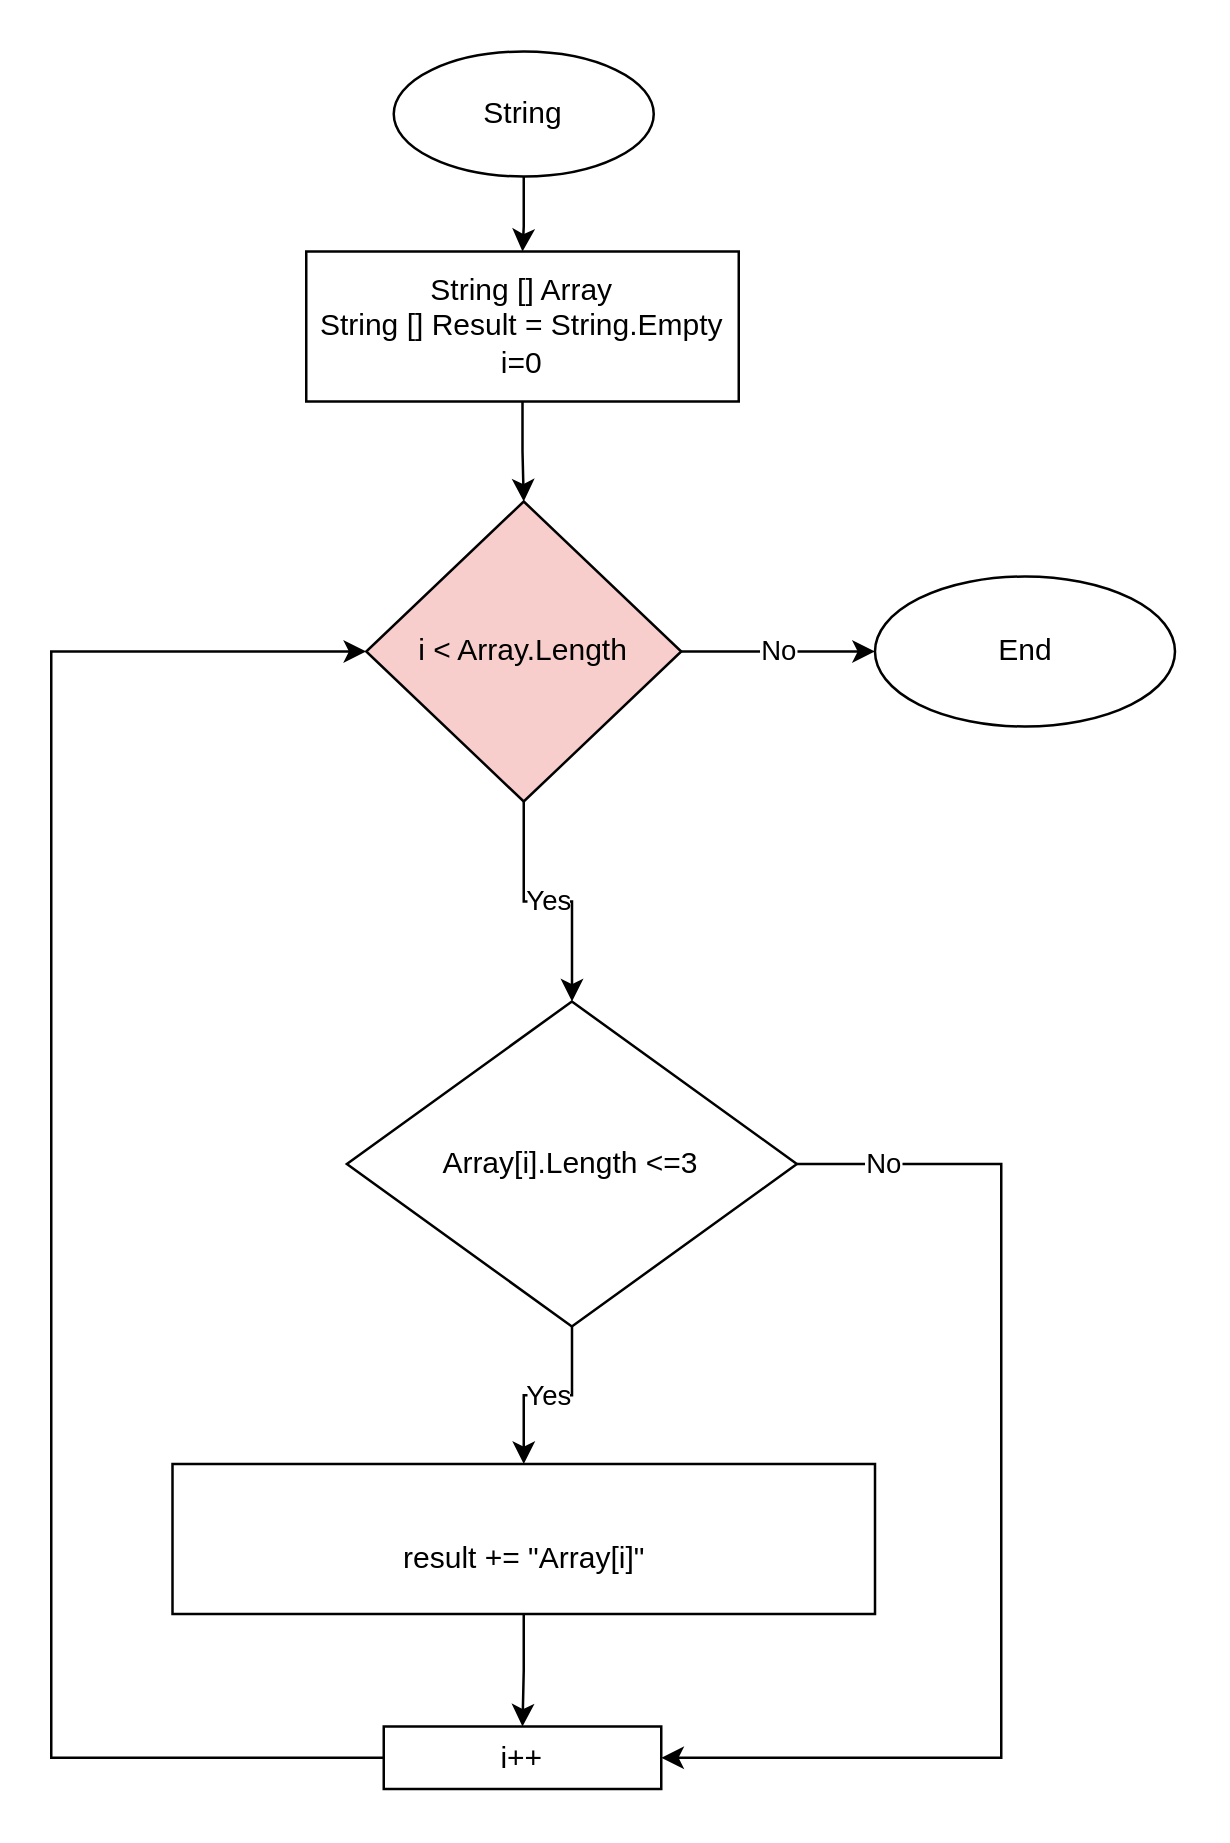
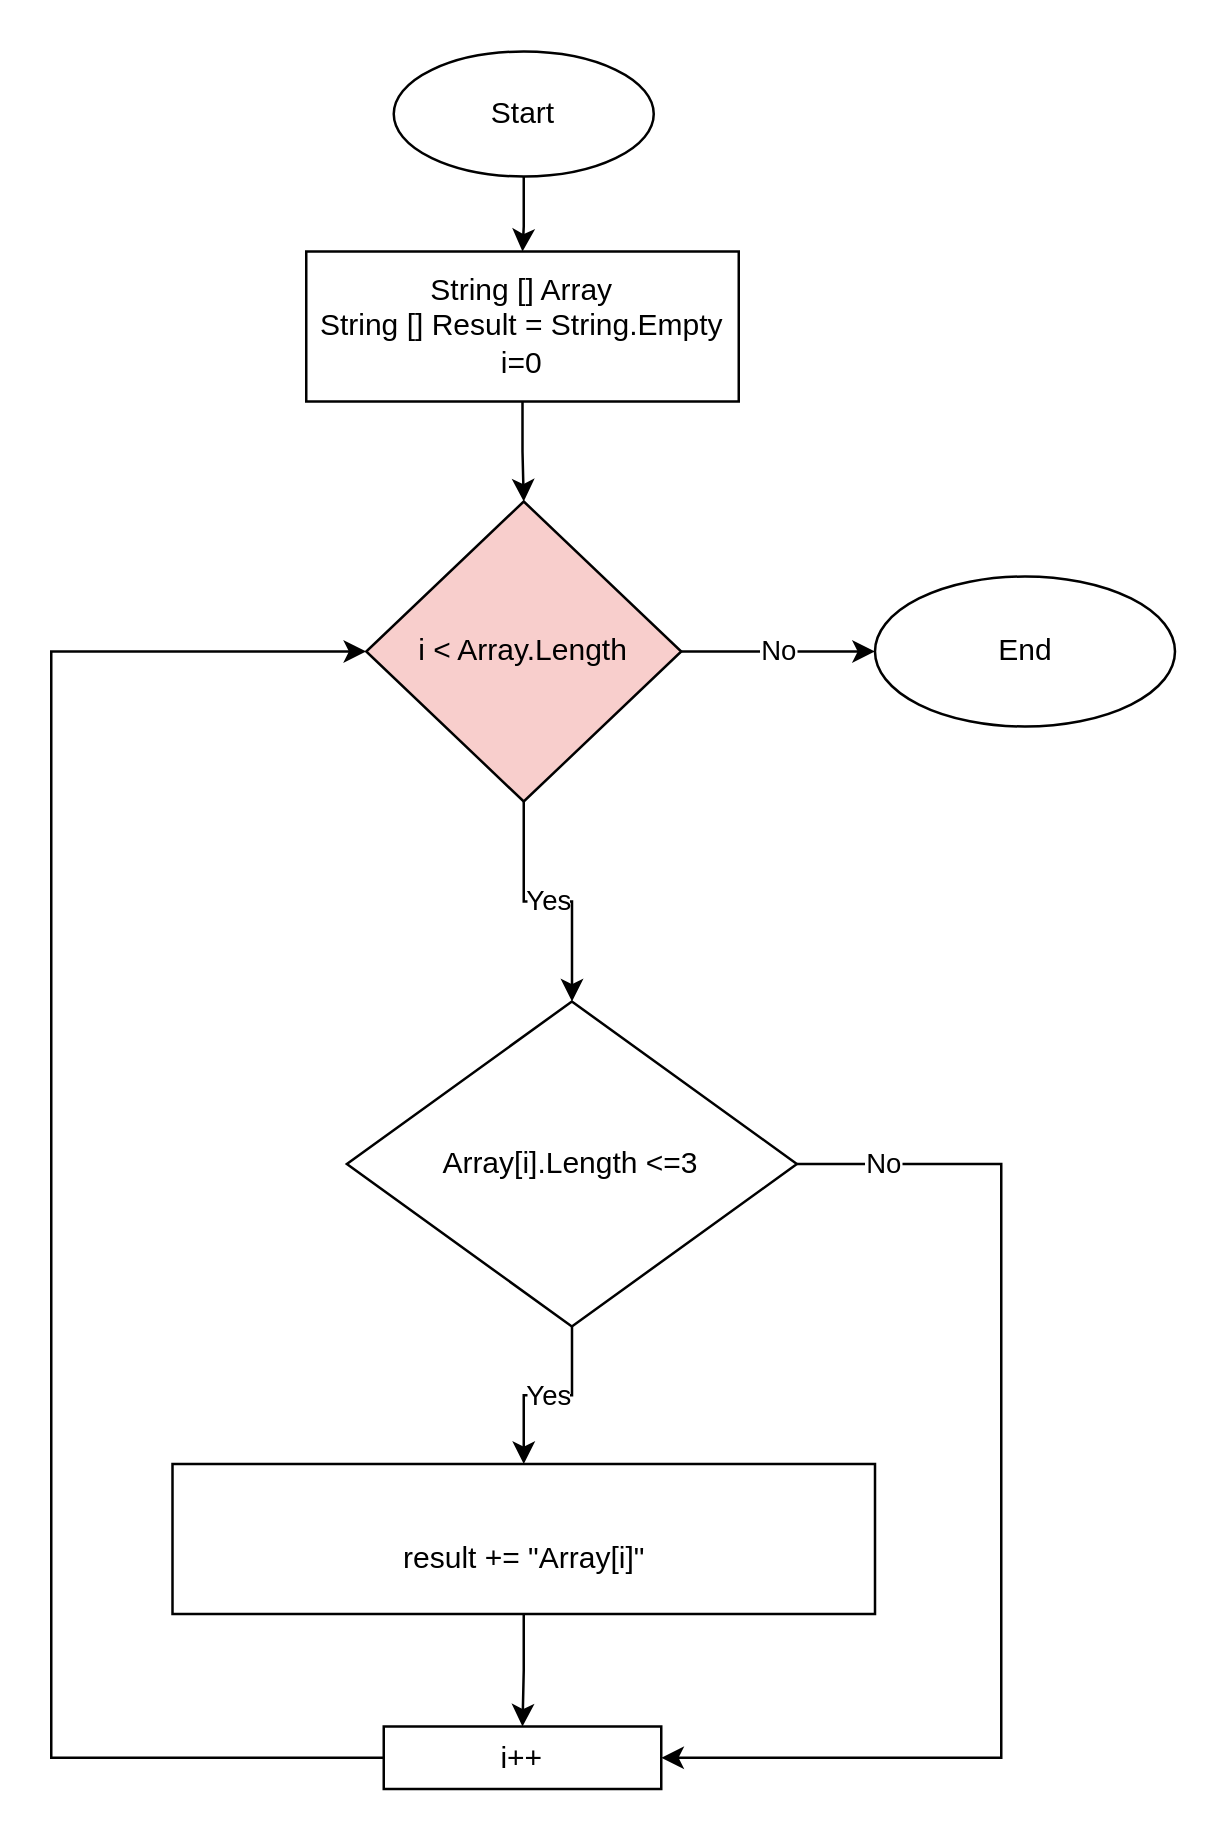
(524, 114) -> (524, 114)
